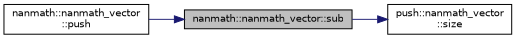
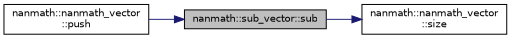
(268, 19) -> (255, 19)
(450, 19) -> (434, 19)
